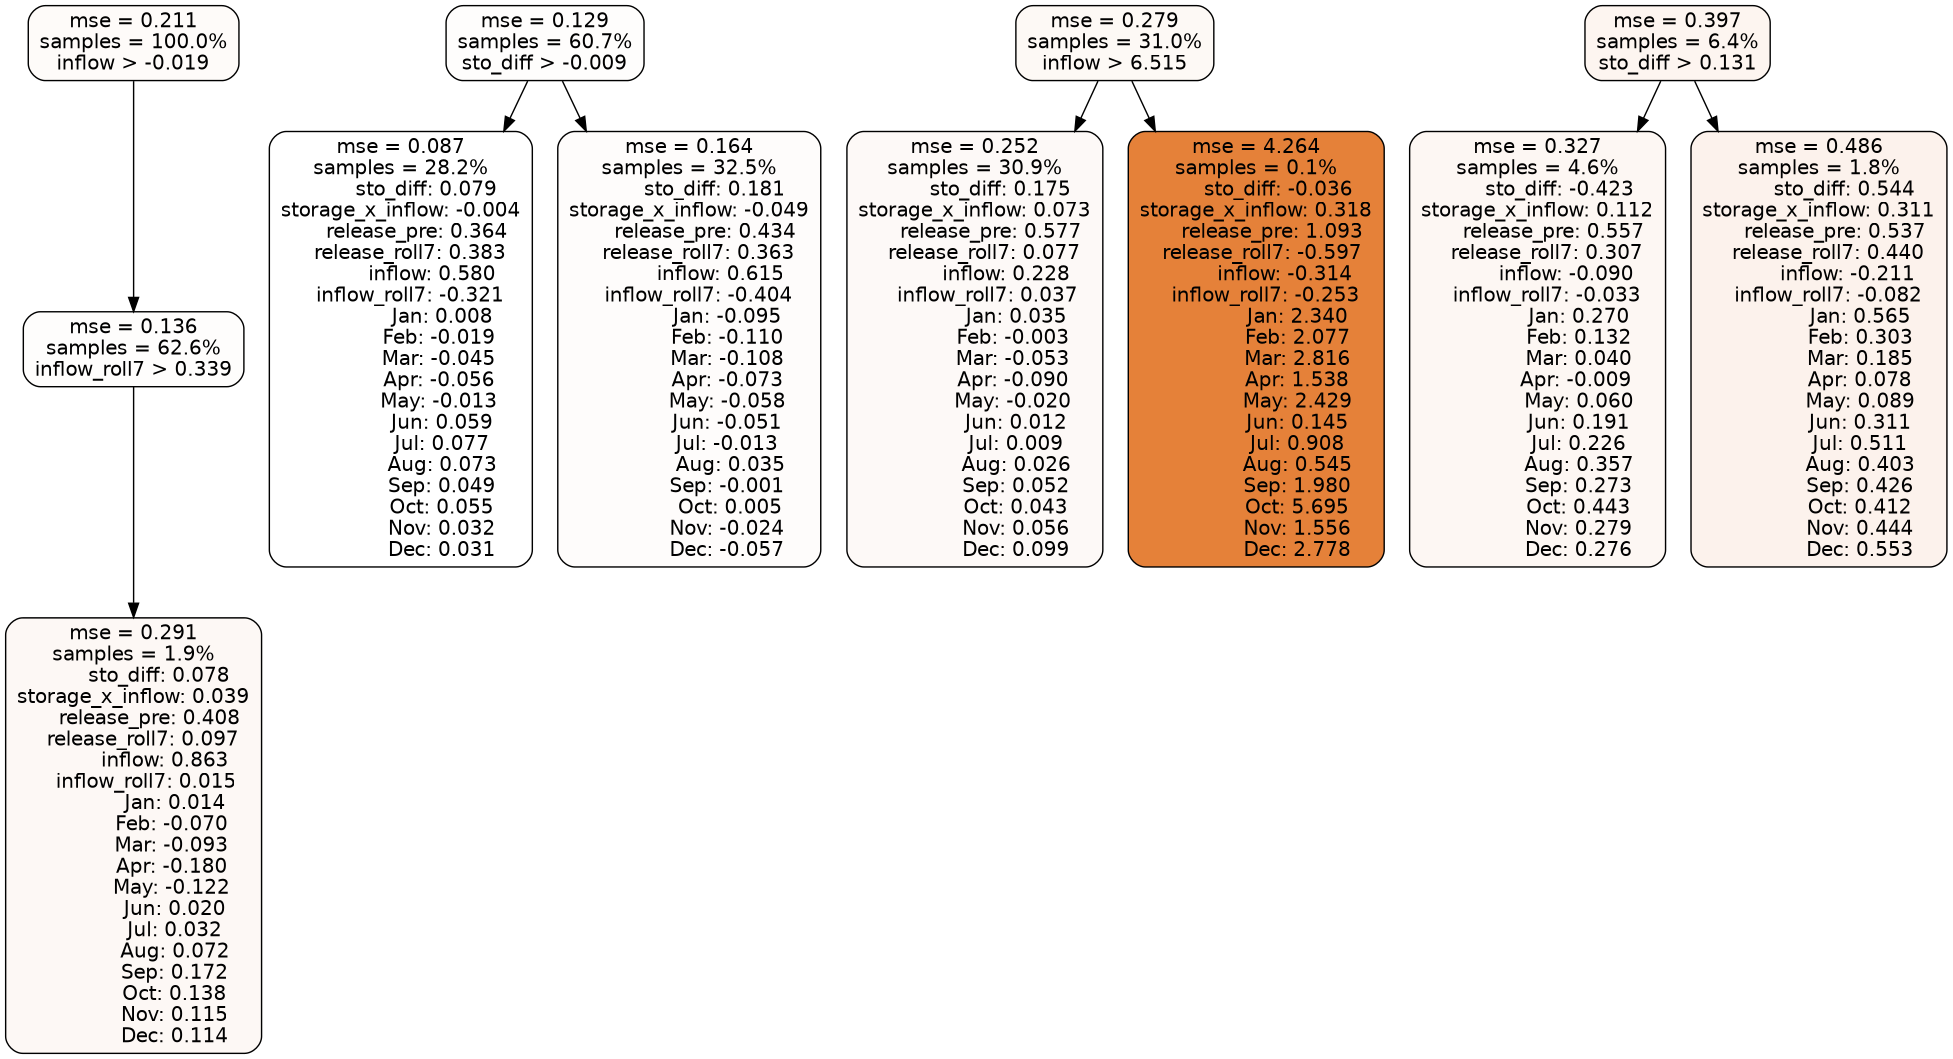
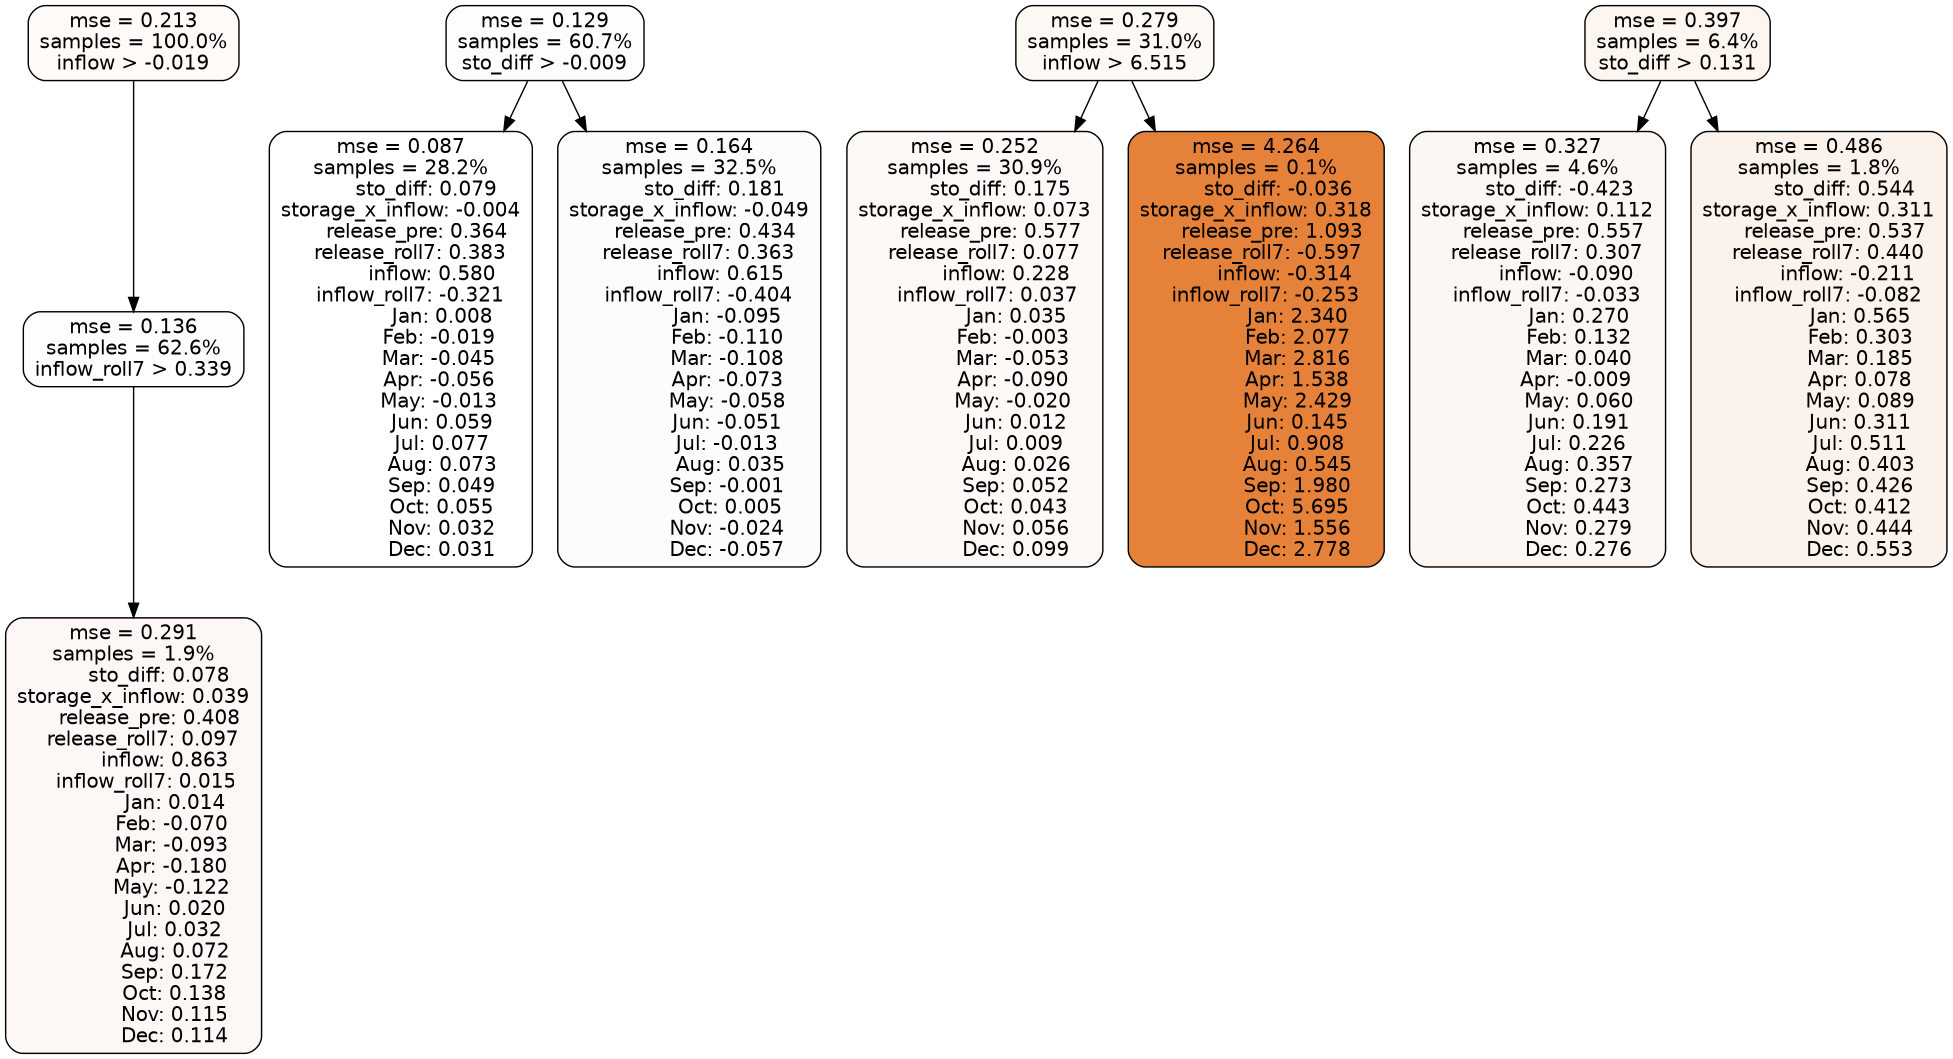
(134, 43) -> (134, 43)
